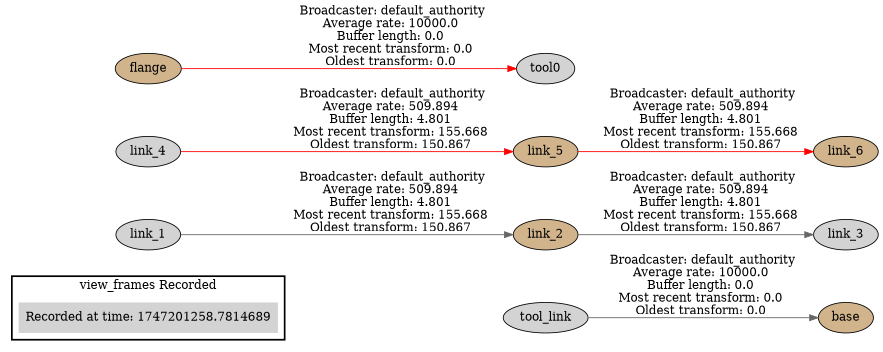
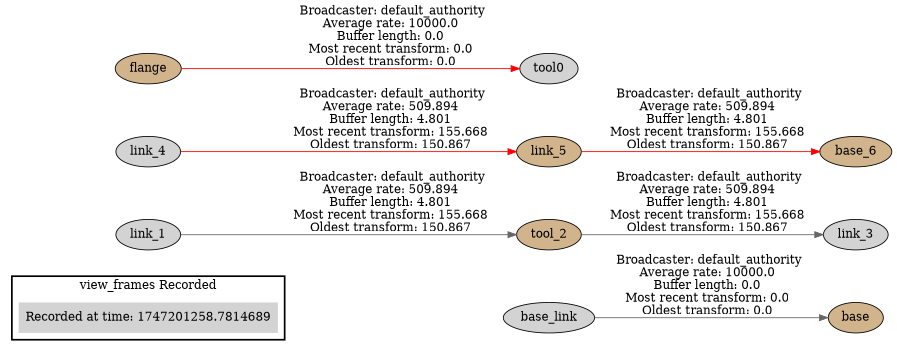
(846, 152) -> (856, 152)
(546, 235) -> (549, 235)
(546, 318) -> (549, 318)
